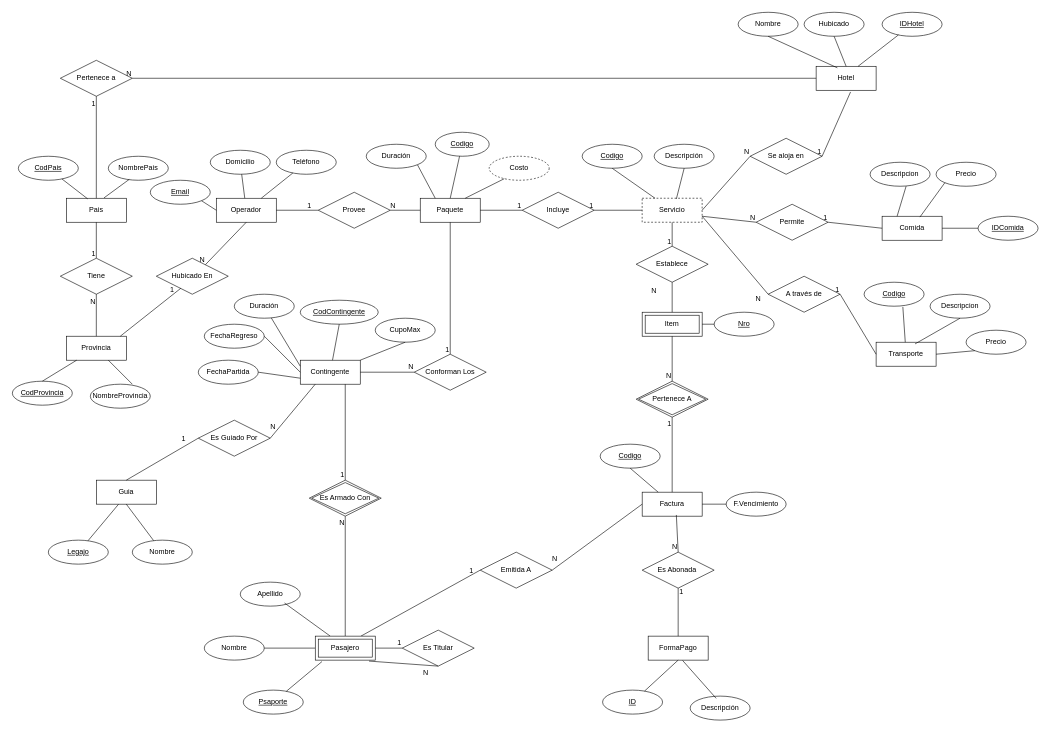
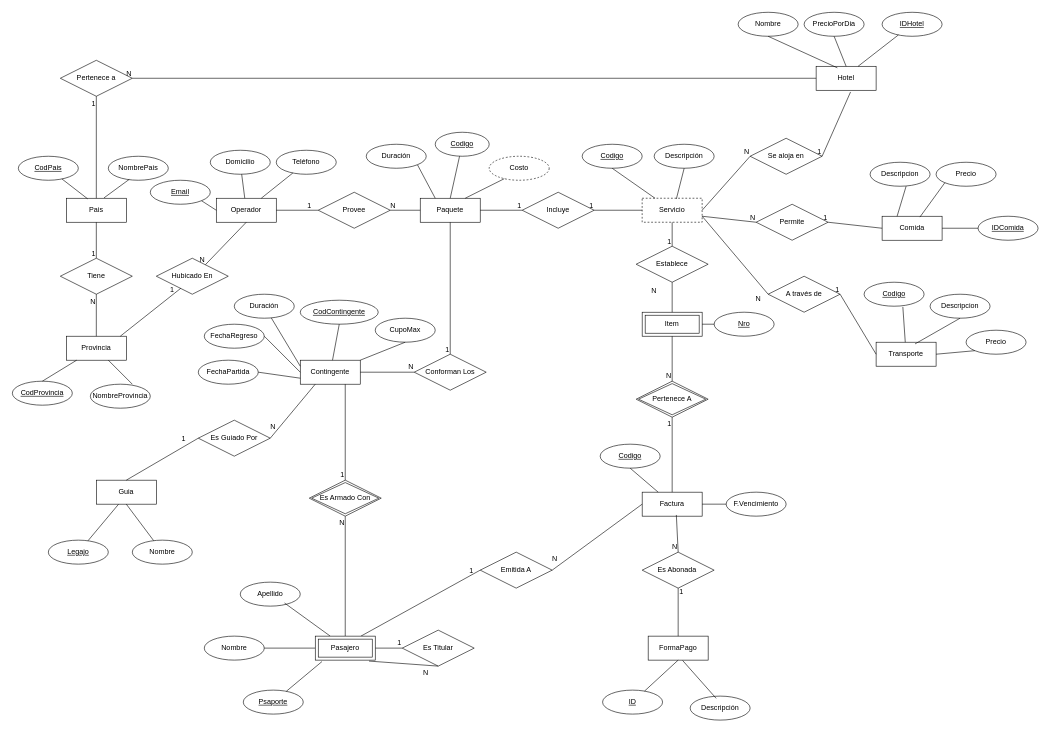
(834, 24) -> (834, 24)
